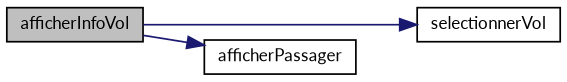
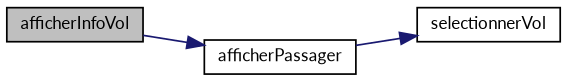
(271, 25) -> (378, 42)
